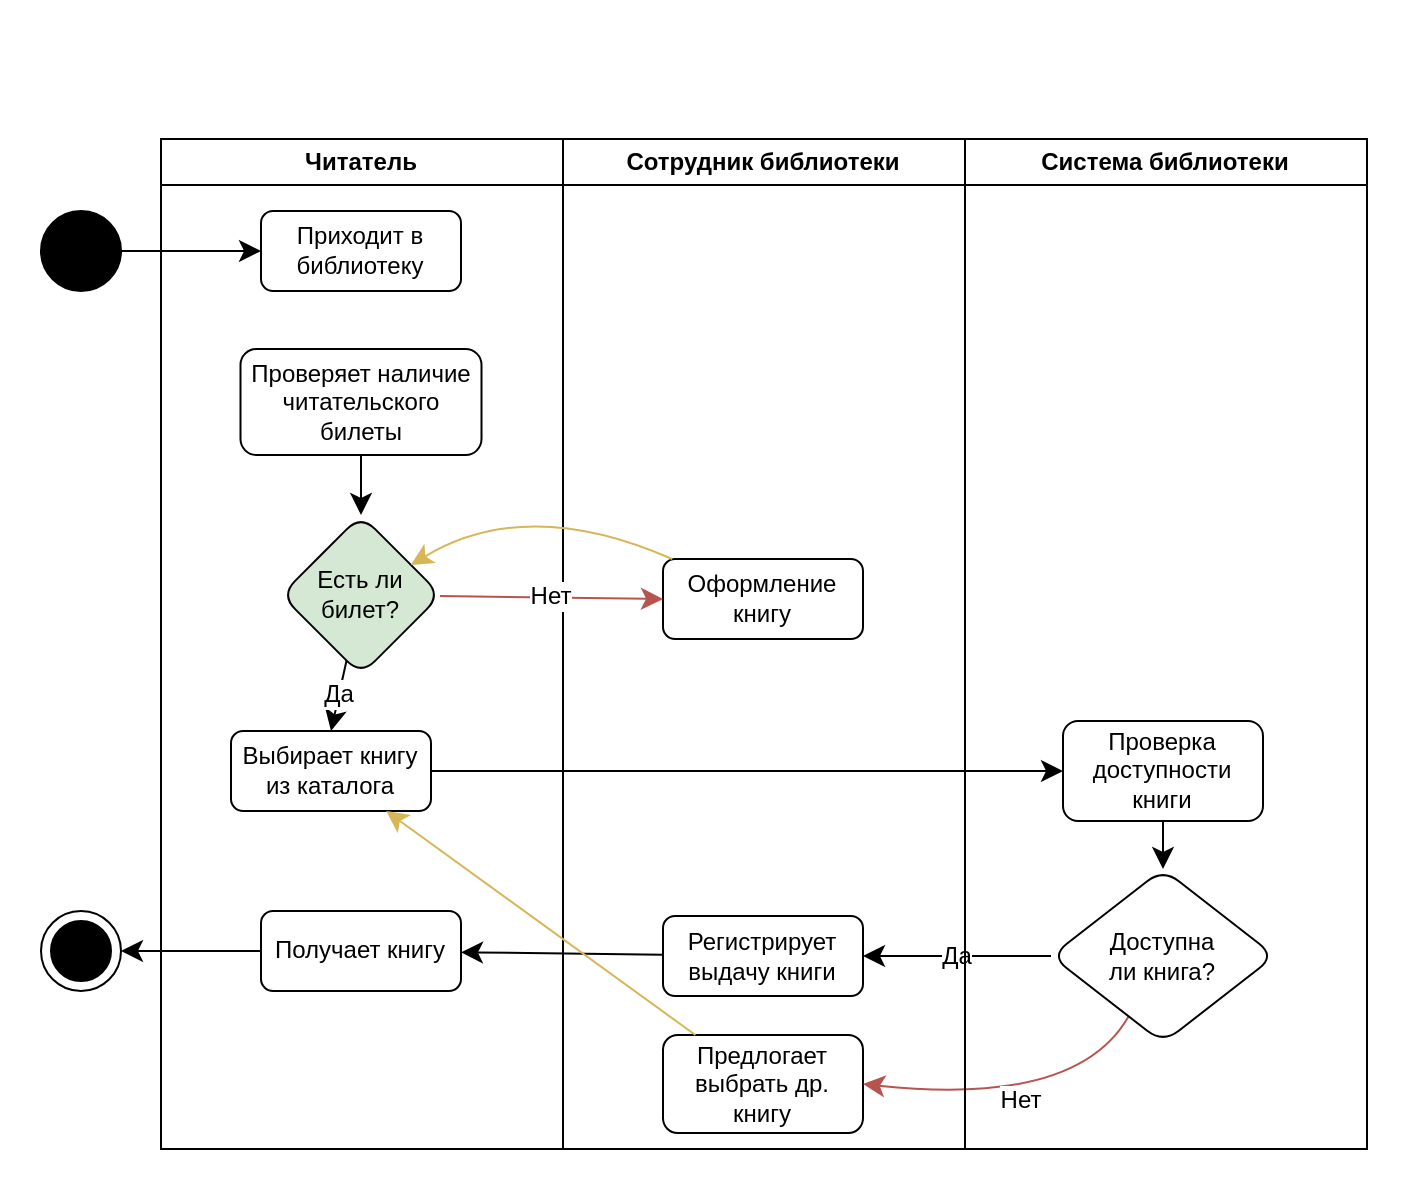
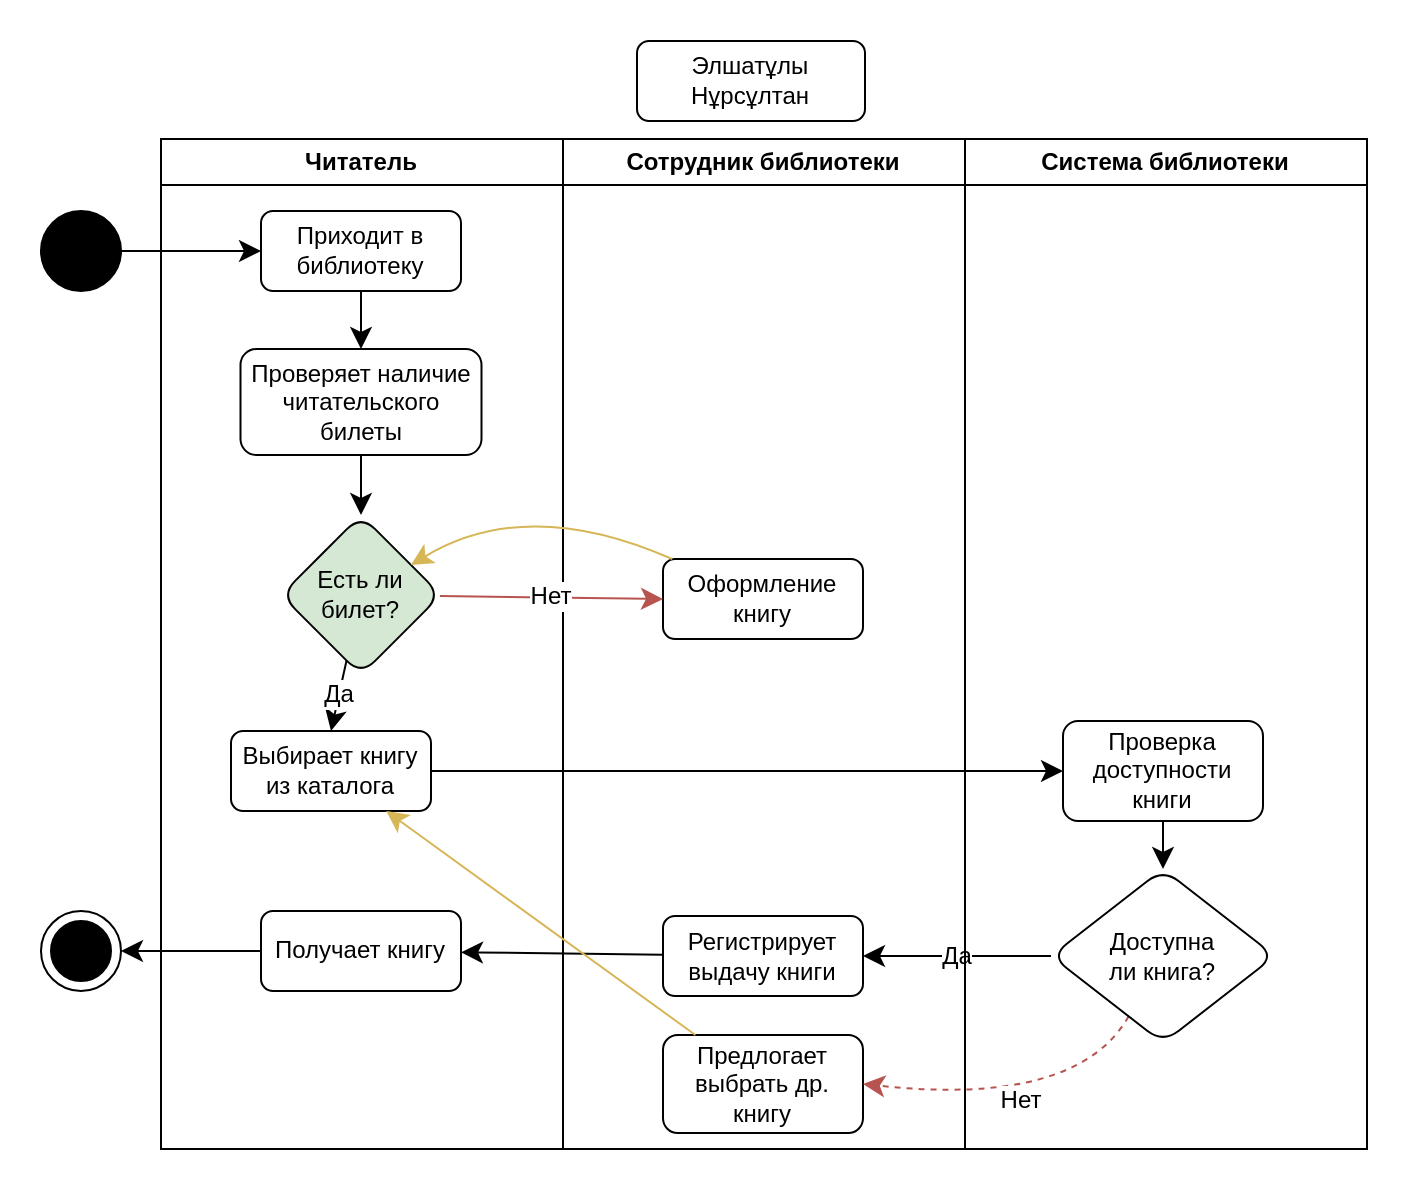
none -> (751, 81)
none -> (361, 313)
(1058, 1073) -> (1058, 1073)
